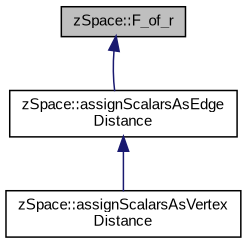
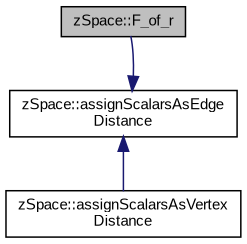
(113, 71) -> (133, 56)
